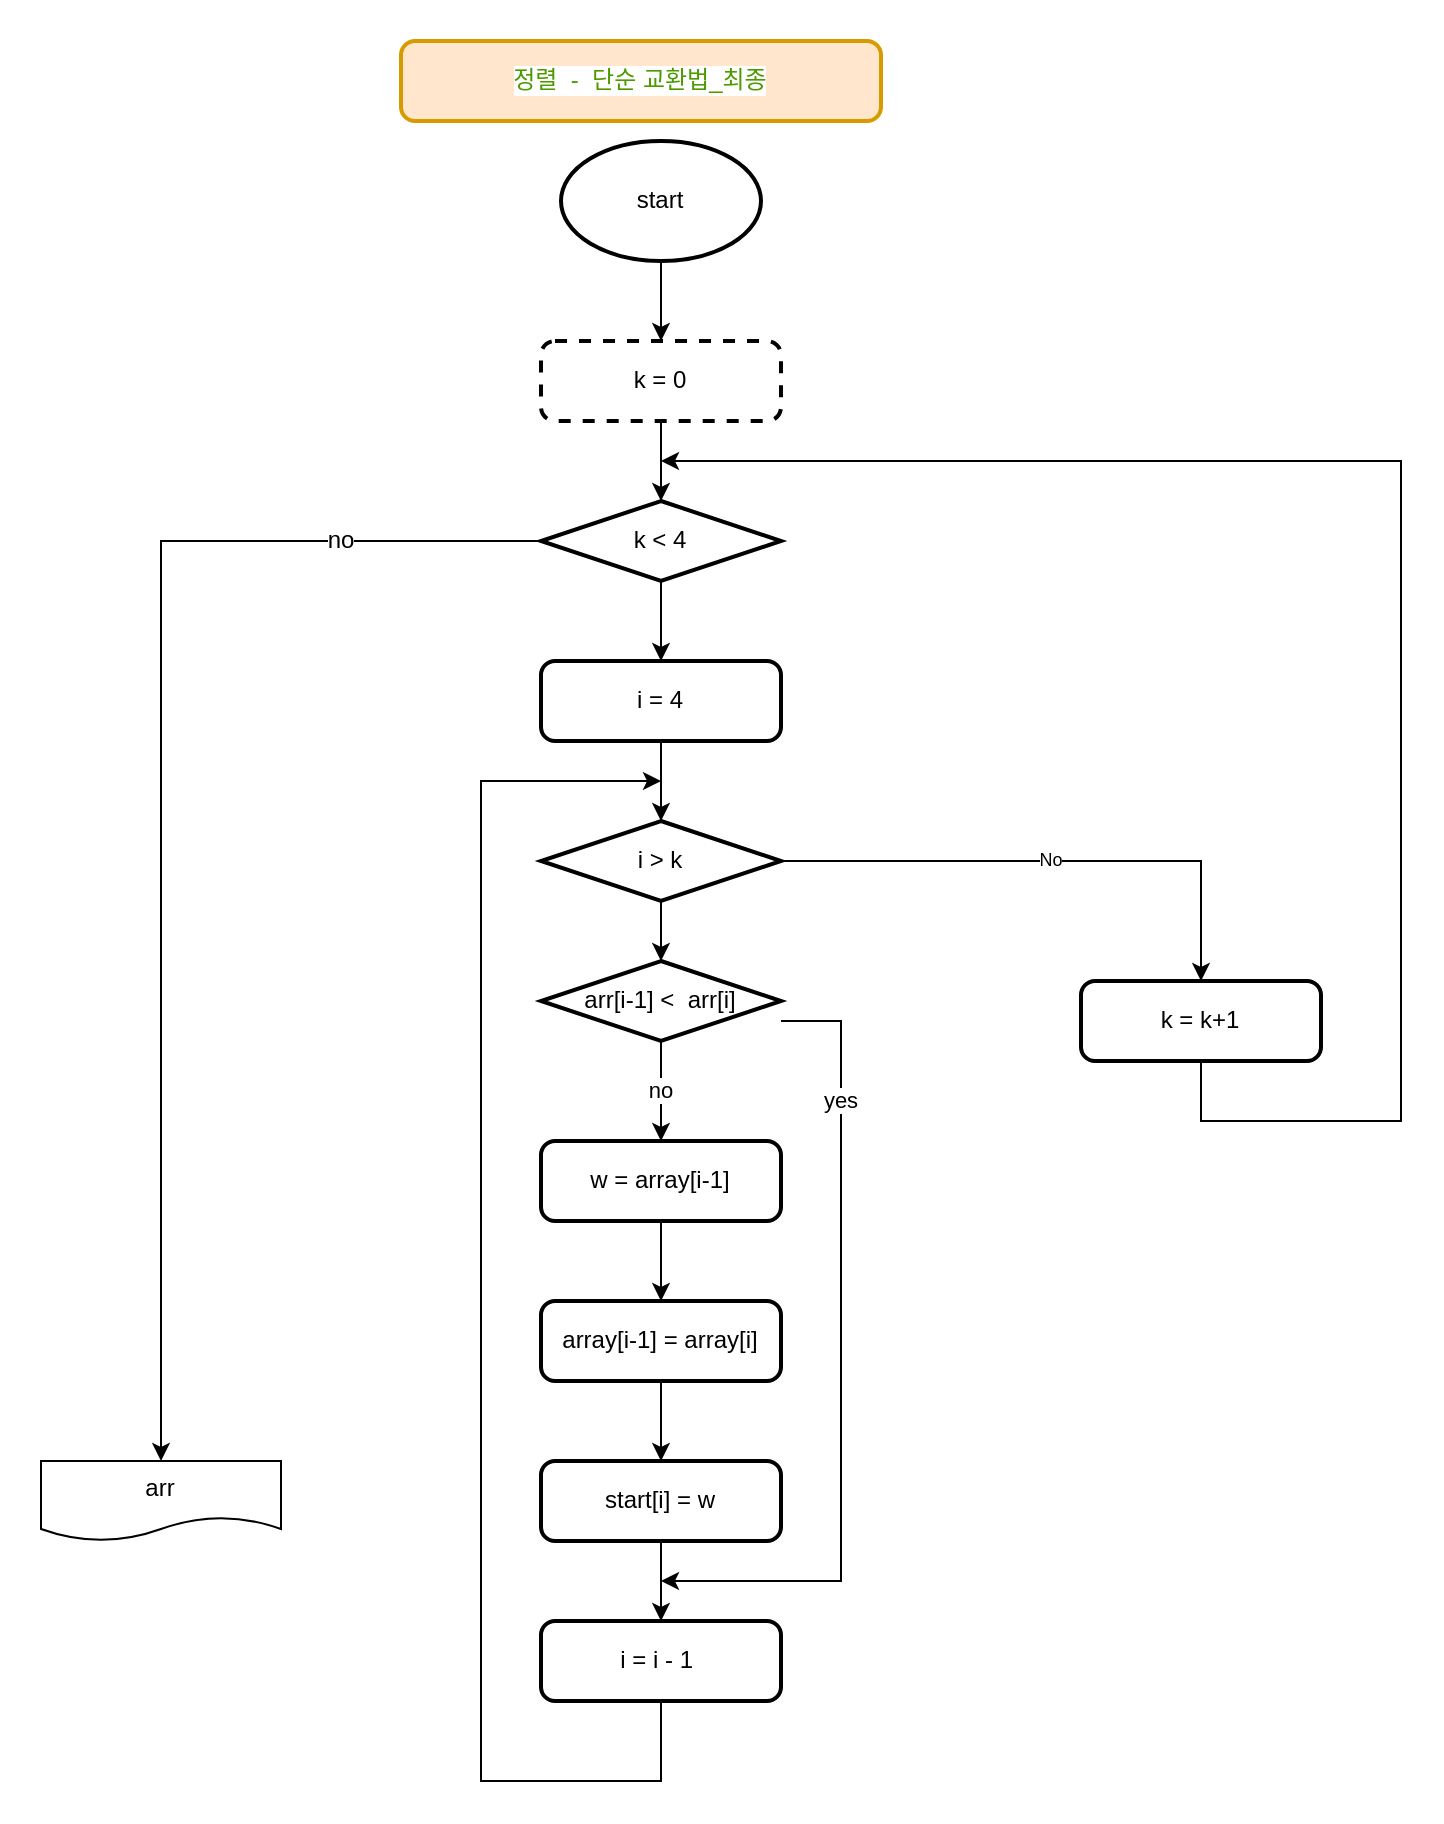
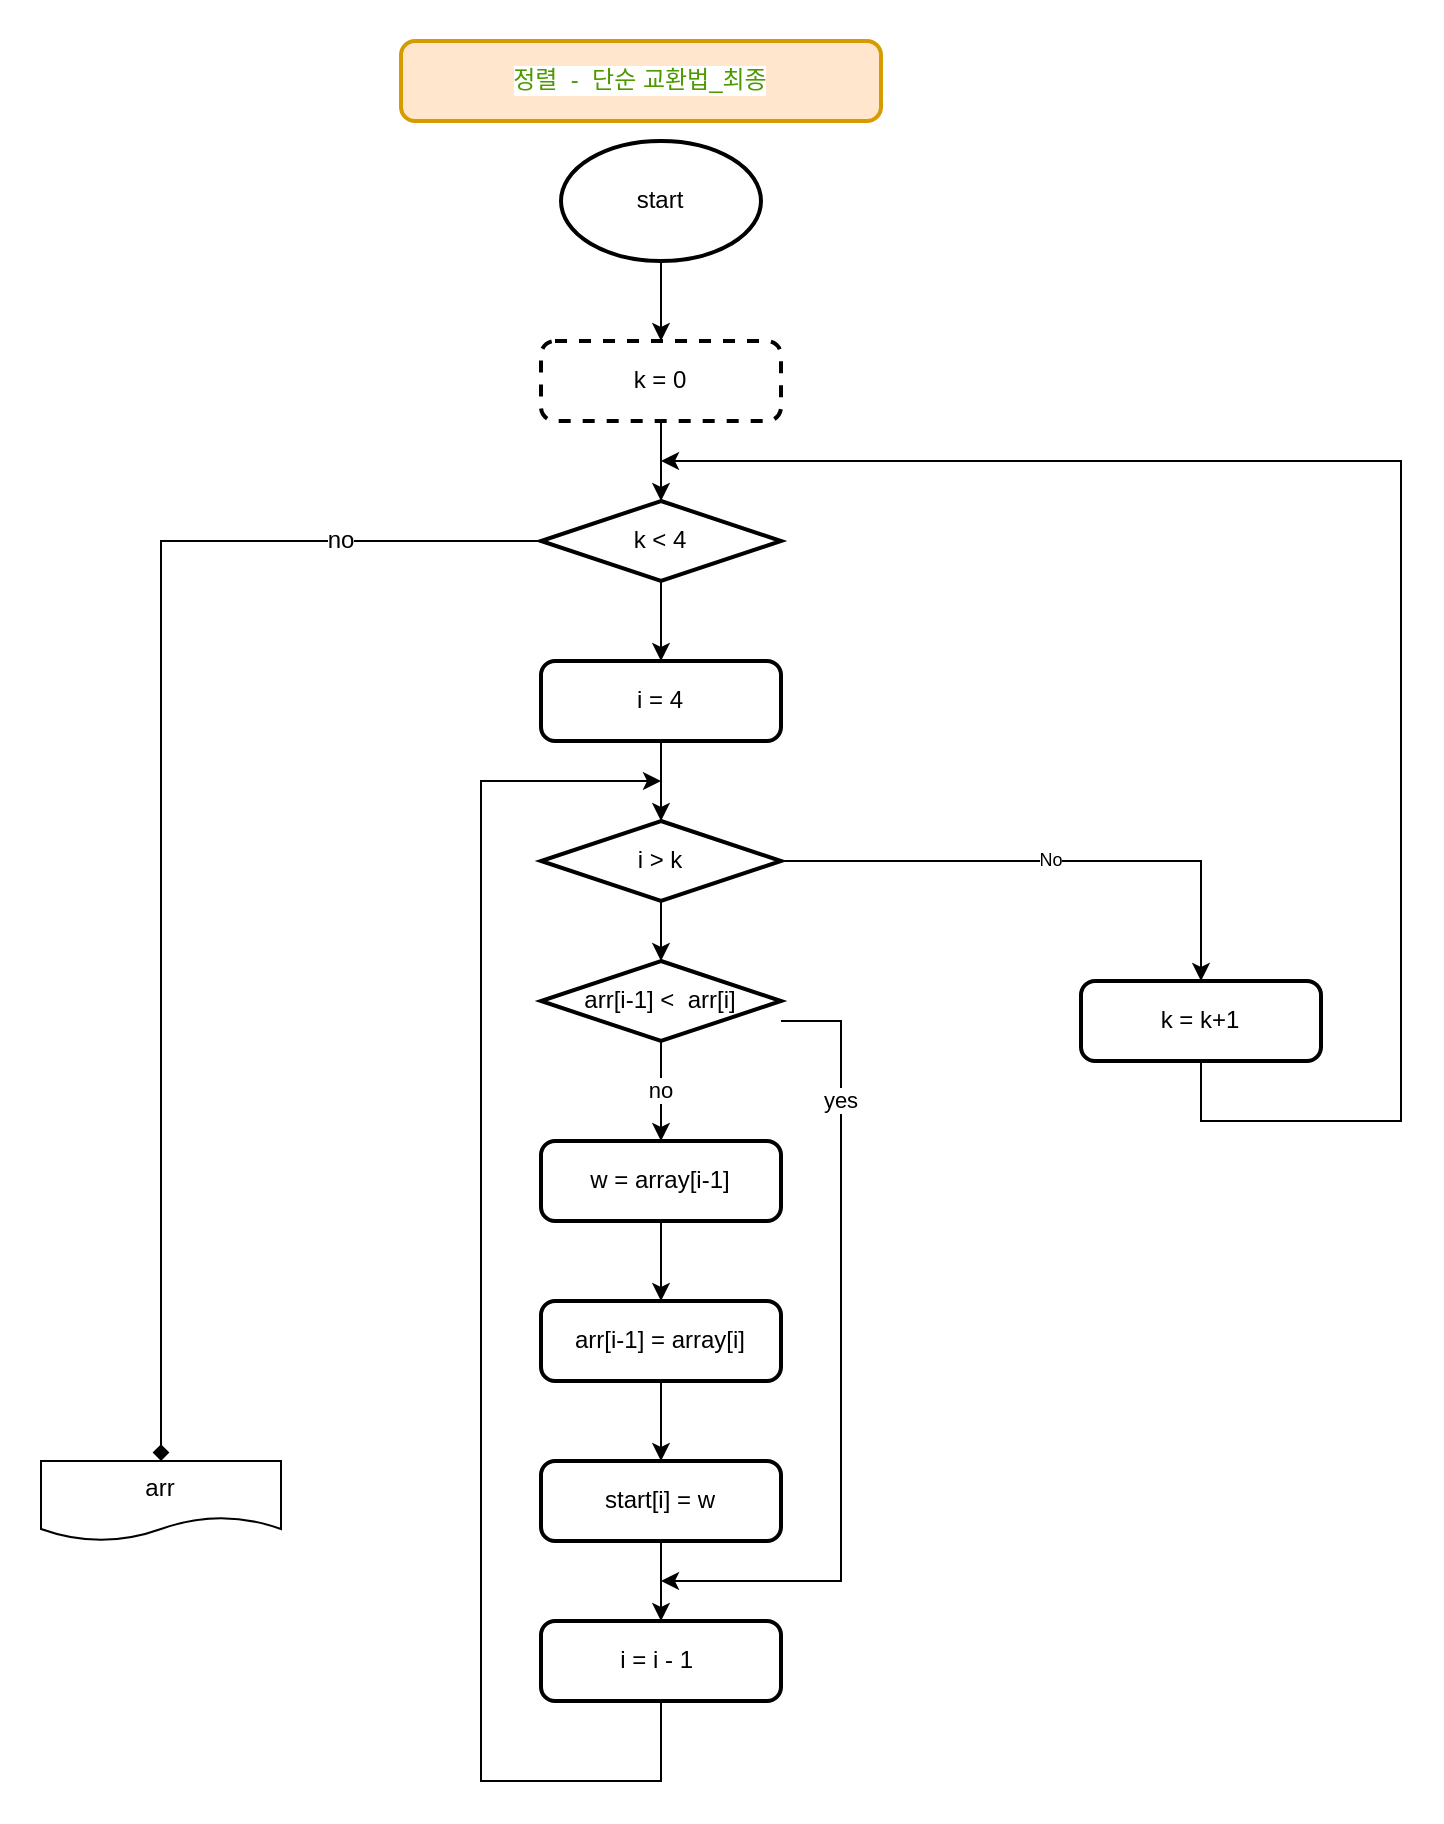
(661, 1341) -> (661, 1341)
(161, 1446) -> (161, 1445)
